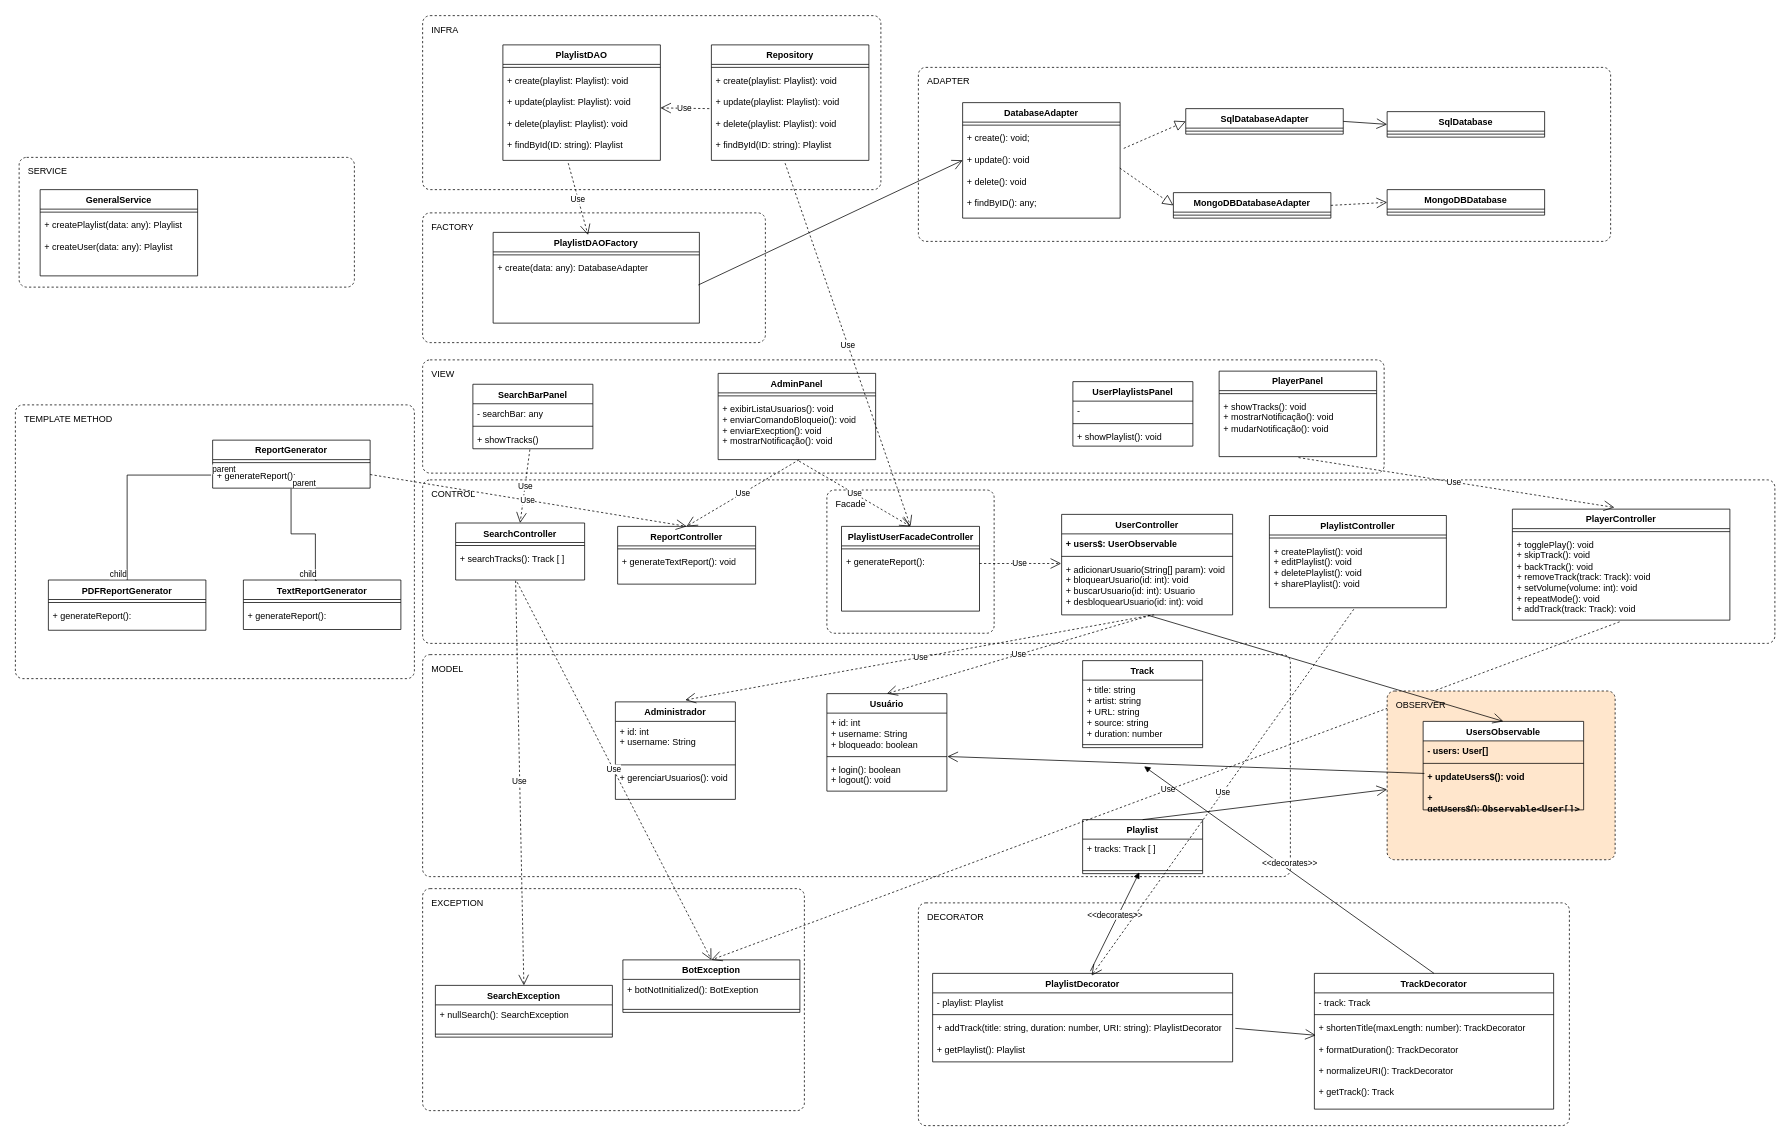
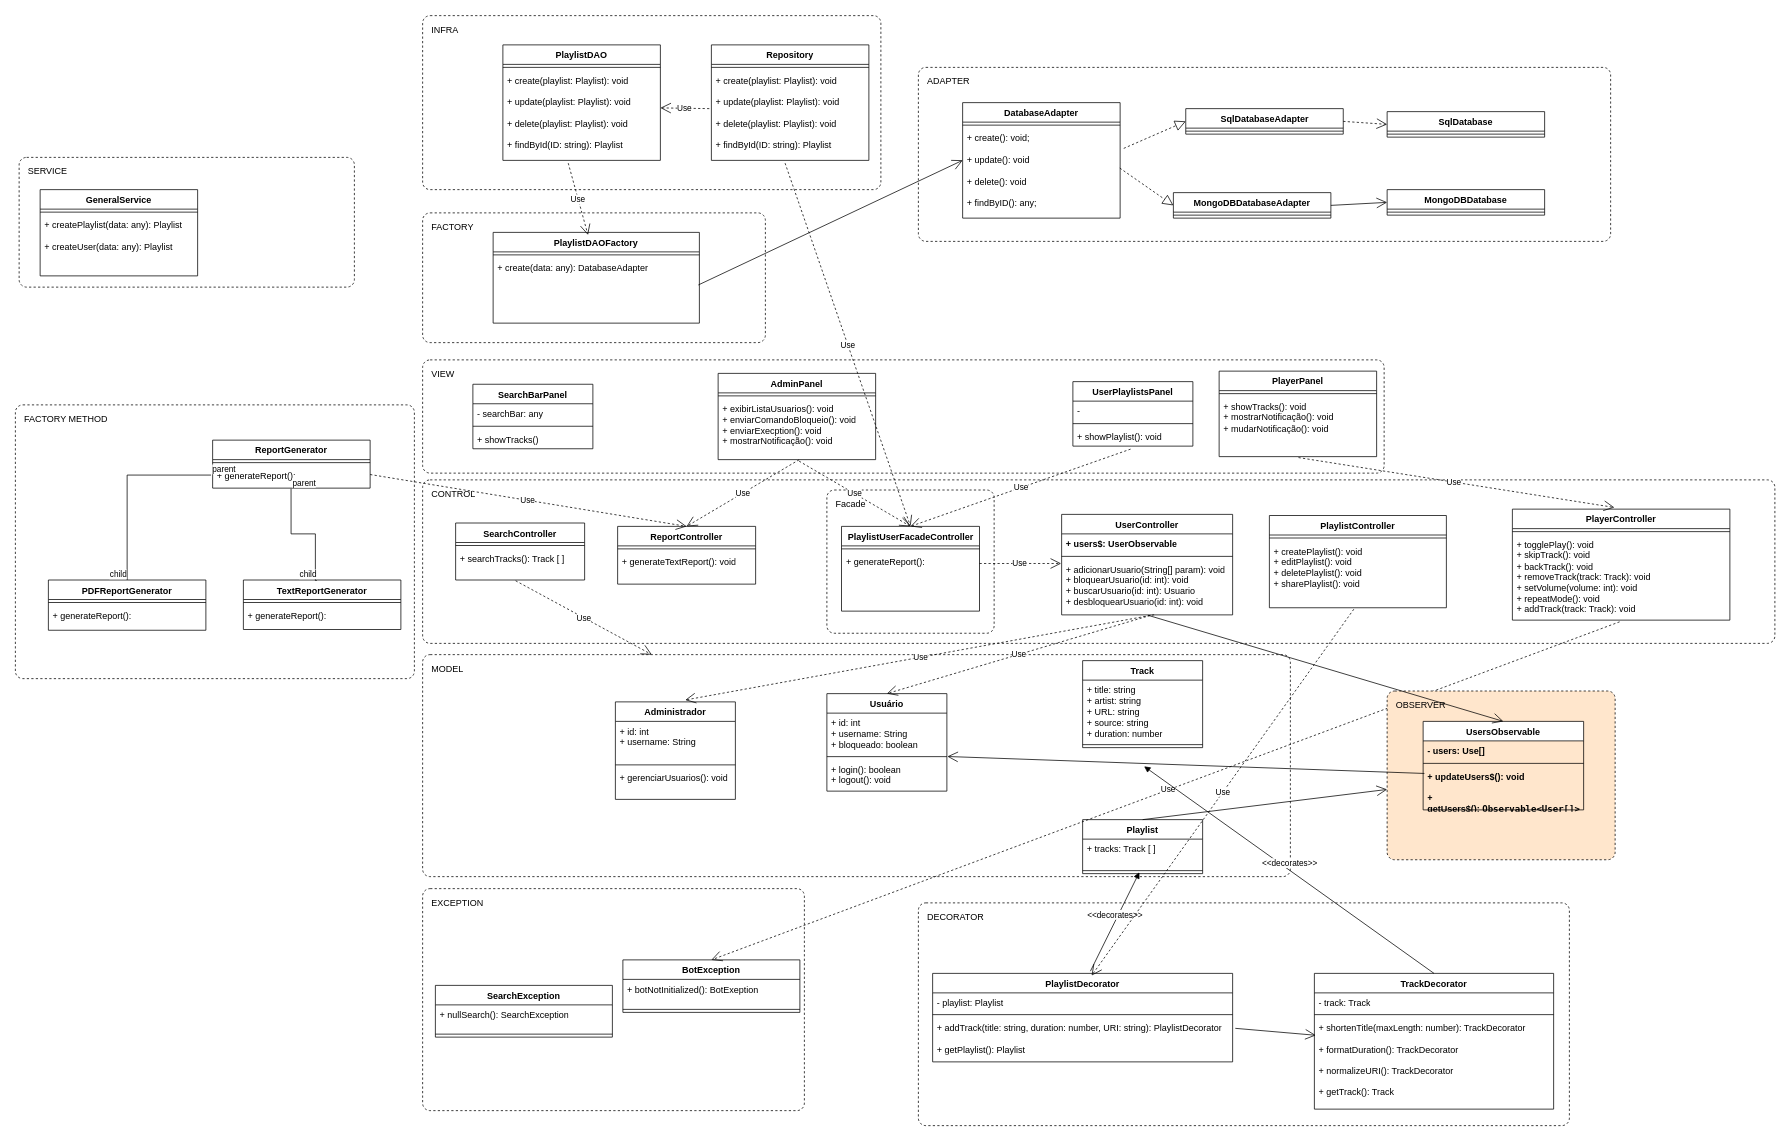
(1363, 123) -> (1363, 123)
(1358, 204) -> (1358, 204)
(61, 419) -> (58, 419)
(527, 474) -> none
none -> (1022, 487)
(1462, 751) -> (1459, 751)
(613, 769) -> none
(520, 782) -> (585, 618)
